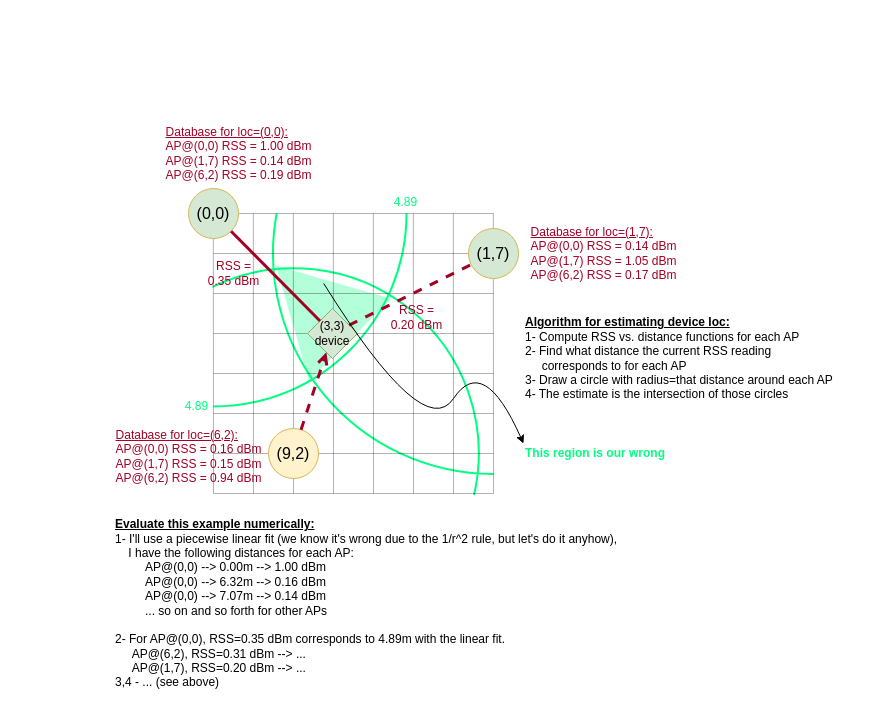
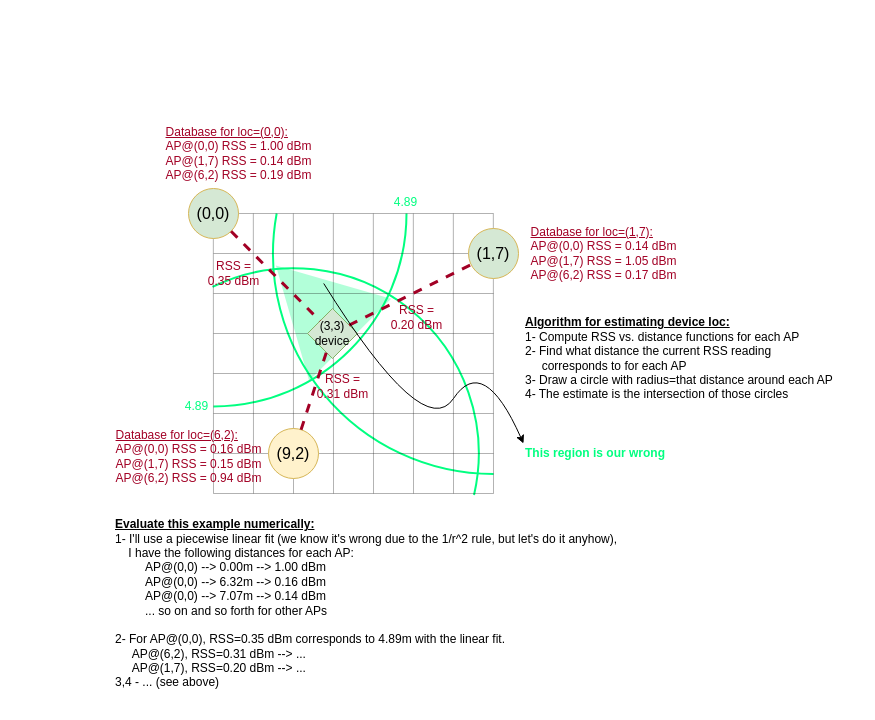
(299, 300) -> (299, 300)
(323, 362) -> (324, 358)
none -> (343, 387)
